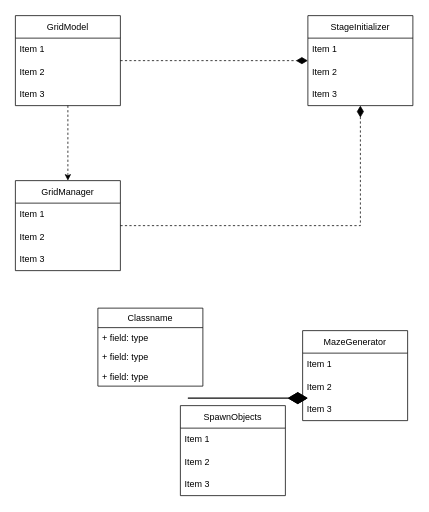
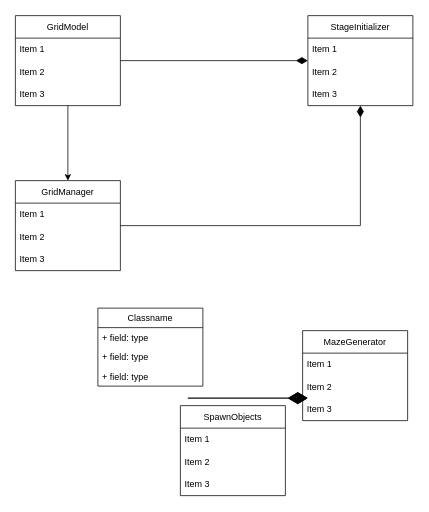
(210, 60) -> (210, 60)
(68, 140) -> (68, 140)
(295, 225) -> (295, 225)
